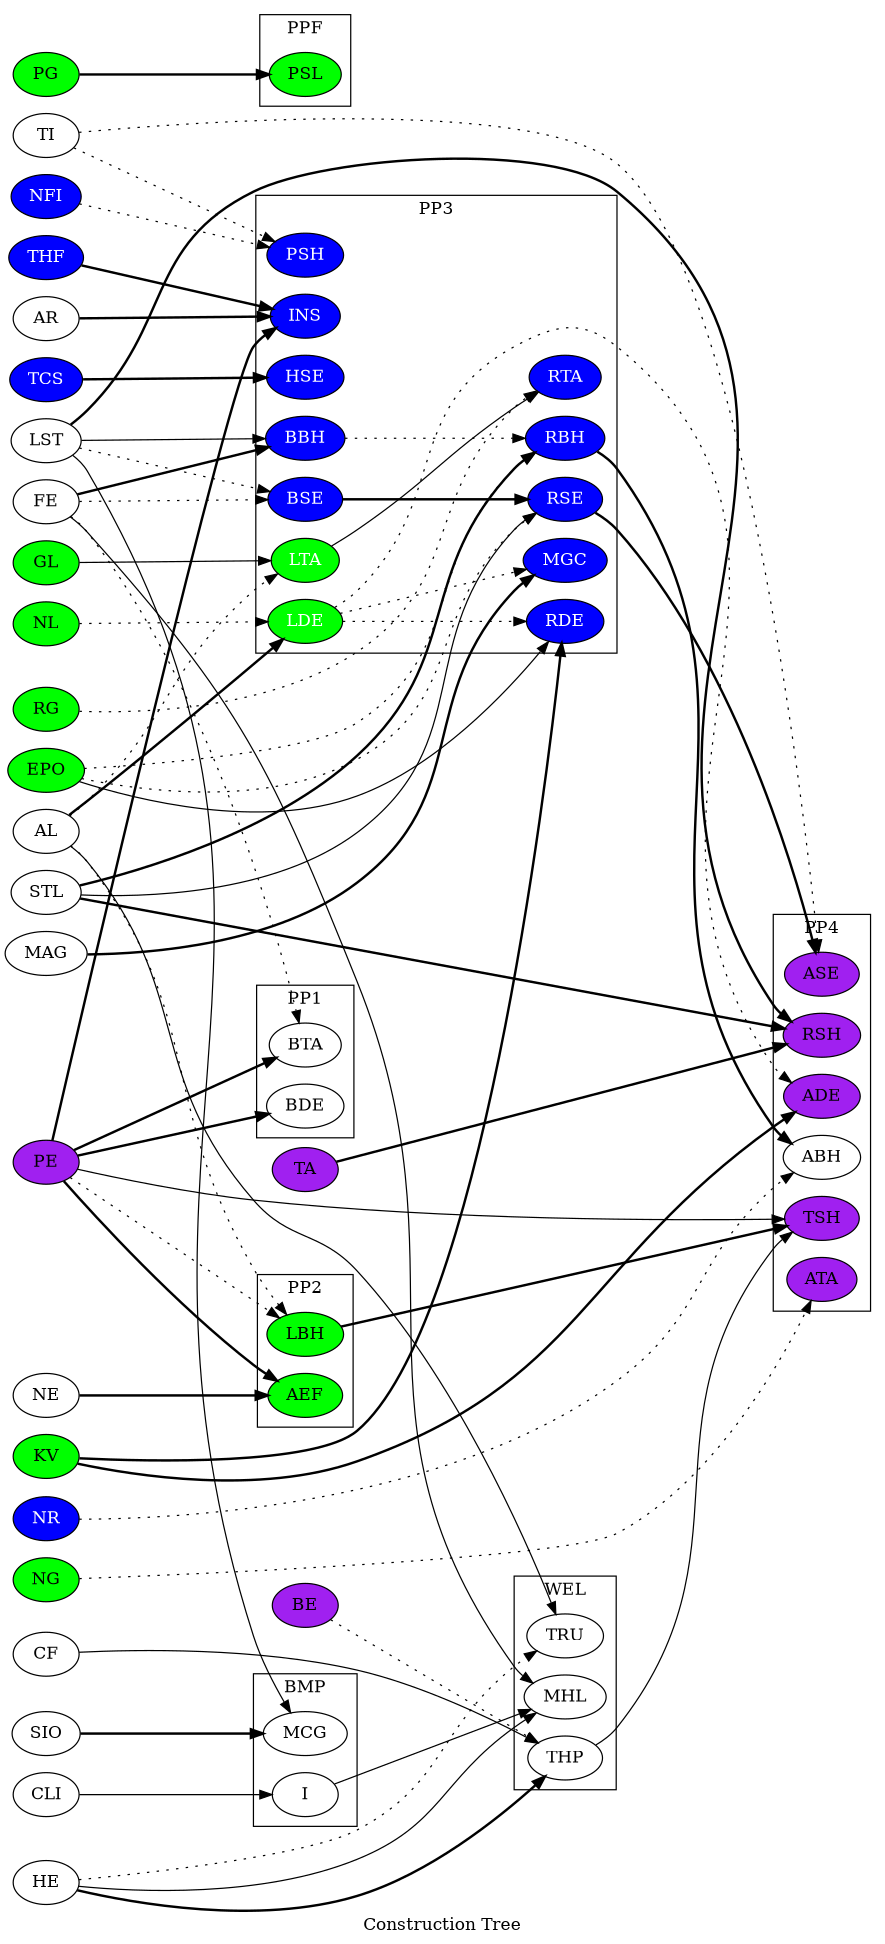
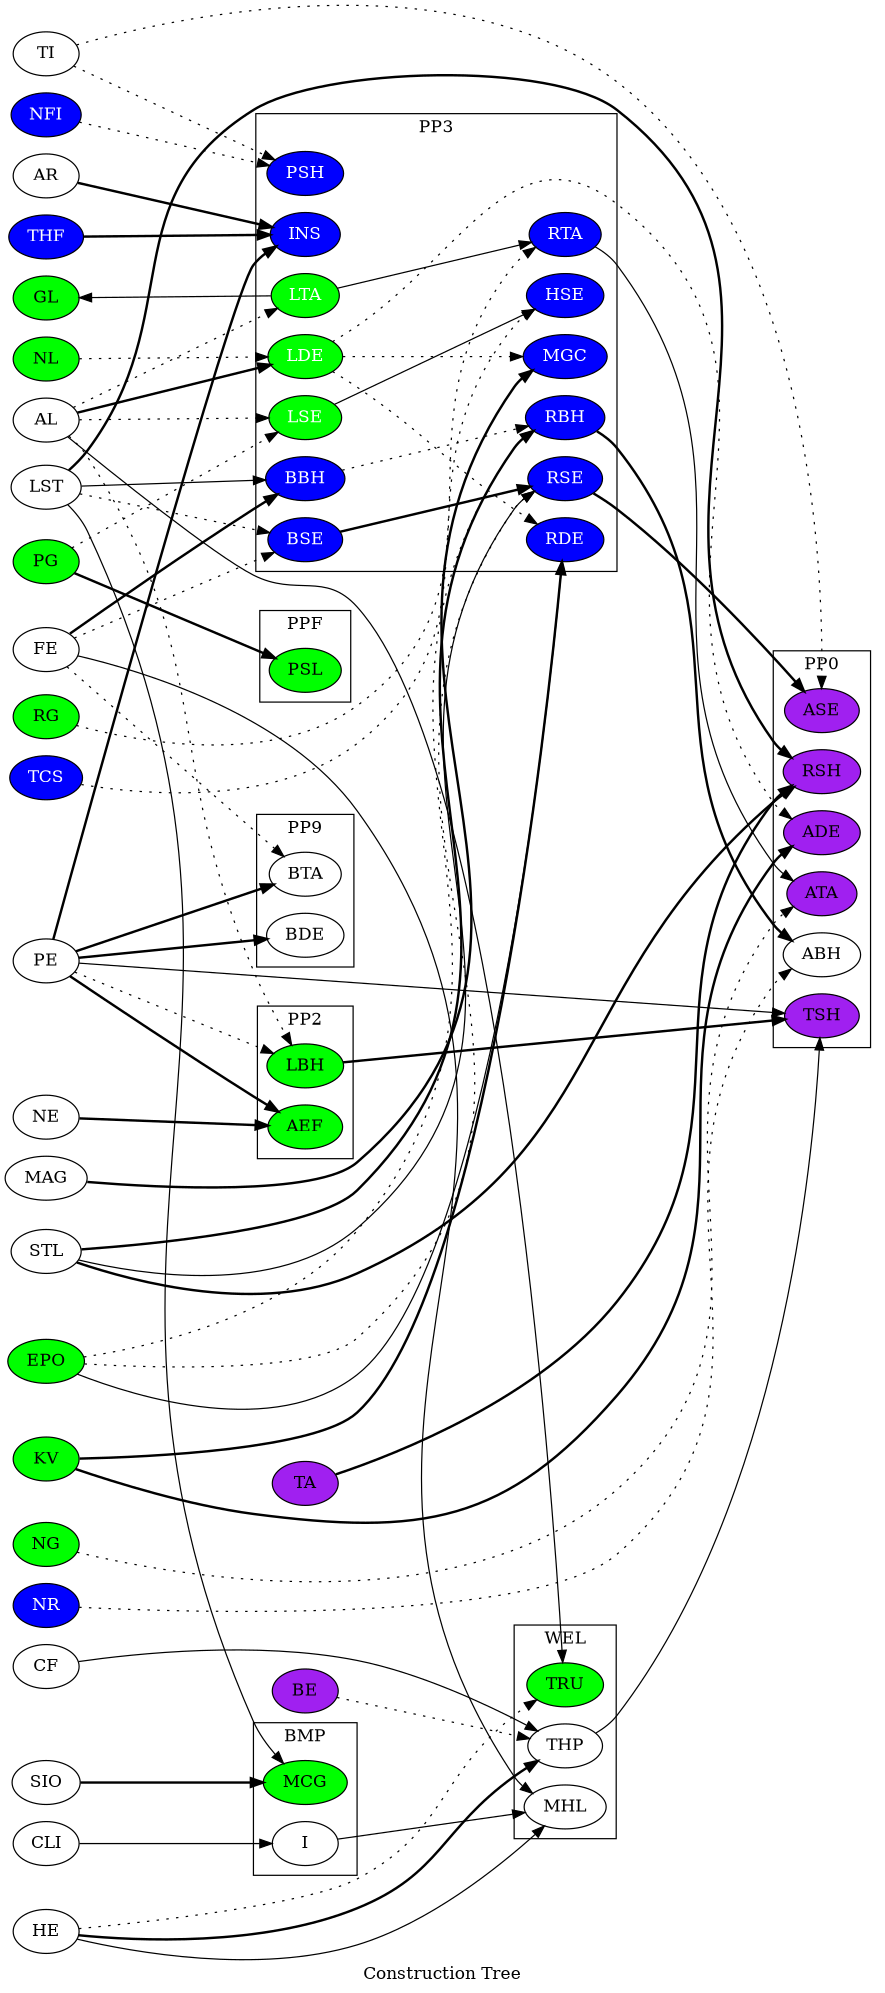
(168, 379) -> (417, 672)
none -> (305, 418)
none -> (696, 556)
(169, 562) -> (181, 297)
(822, 928) -> (822, 665)
(305, 999) -> (305, 828)
(46, 1162) -> (46, 961)
(565, 1636) -> (565, 1685)
(305, 1734) -> (305, 1783)
